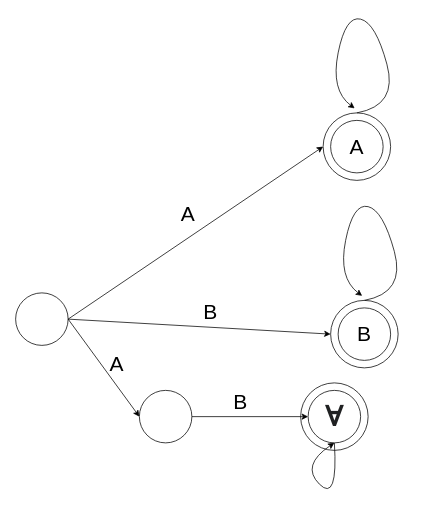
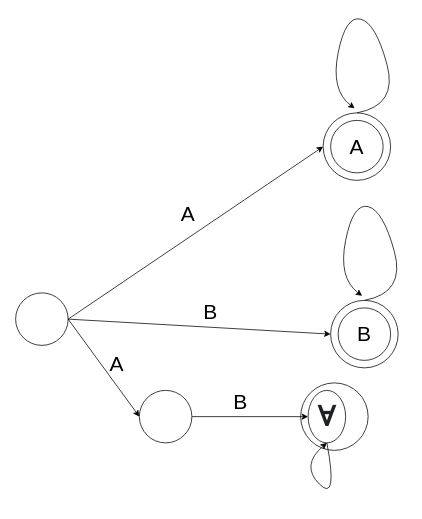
(334, 417) -> (327, 417)
